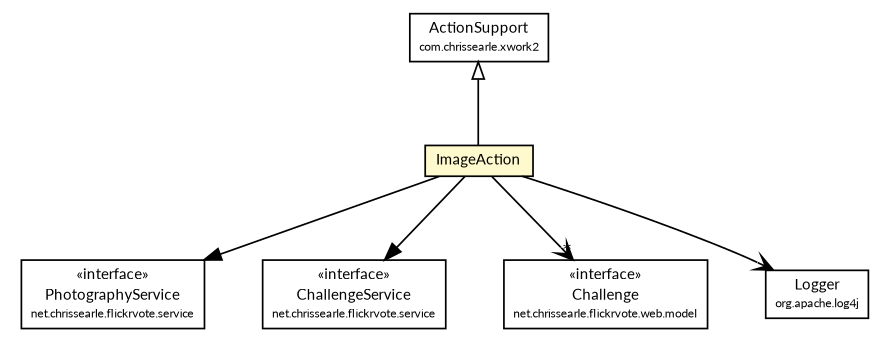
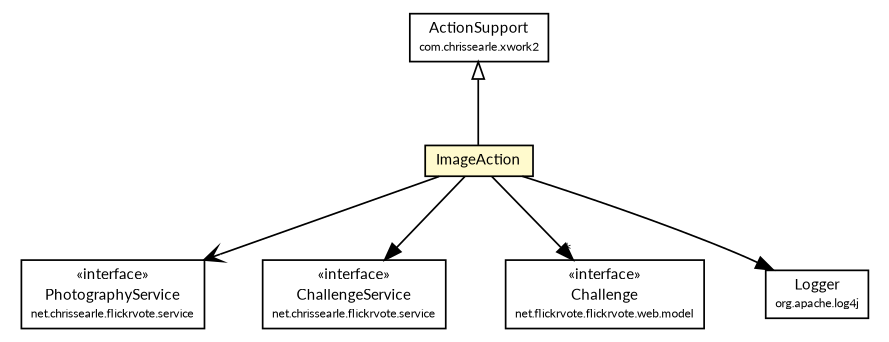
(526, 212) -> (526, 212)
(330, 215) -> (330, 215)
(641, 216) -> (641, 216)
(606, 314) -> (605, 314)
